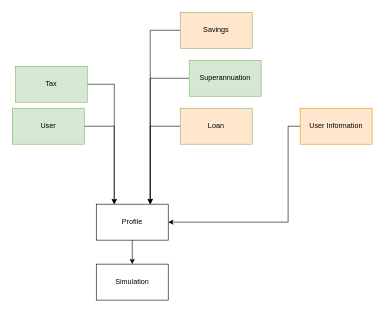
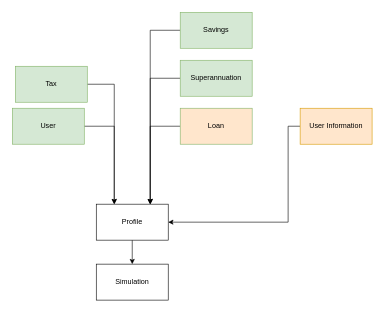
(216, 30) -> (216, 30)
(225, 78) -> (216, 78)
